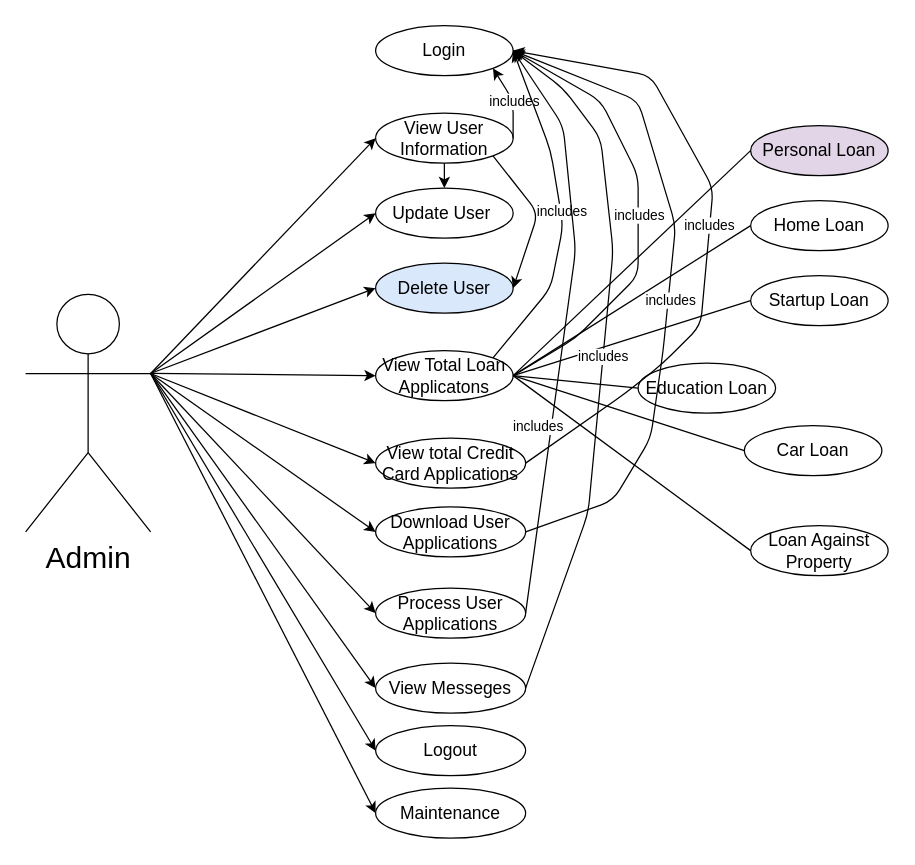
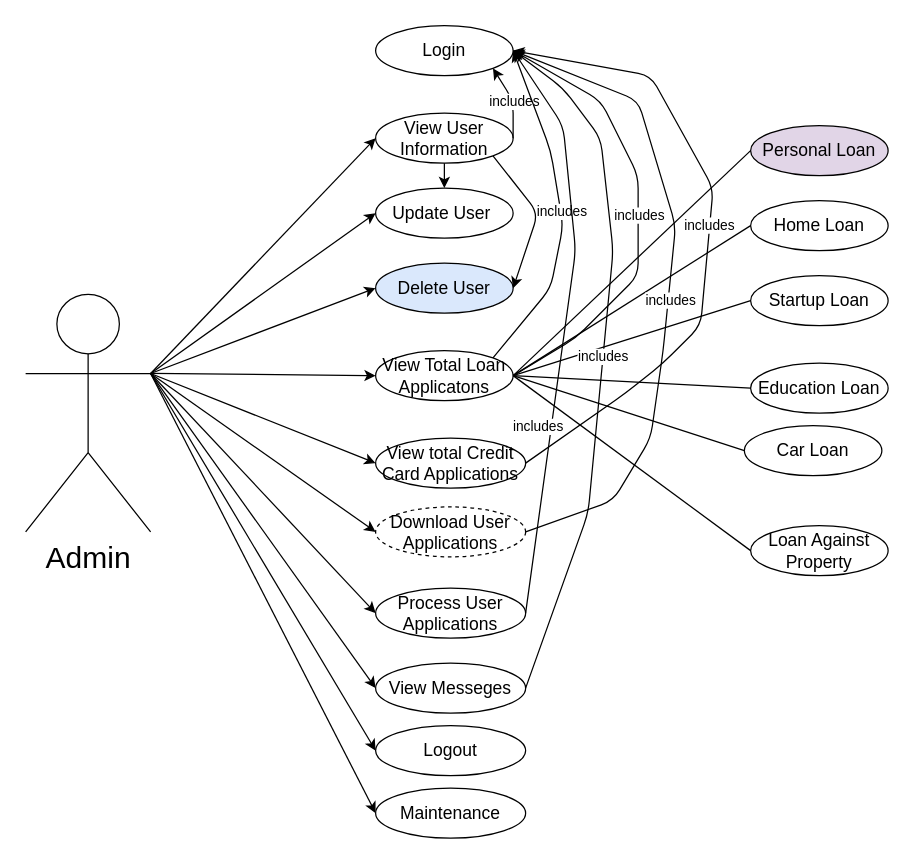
(707, 388) -> (819, 388)
(451, 532) -> (451, 532)
